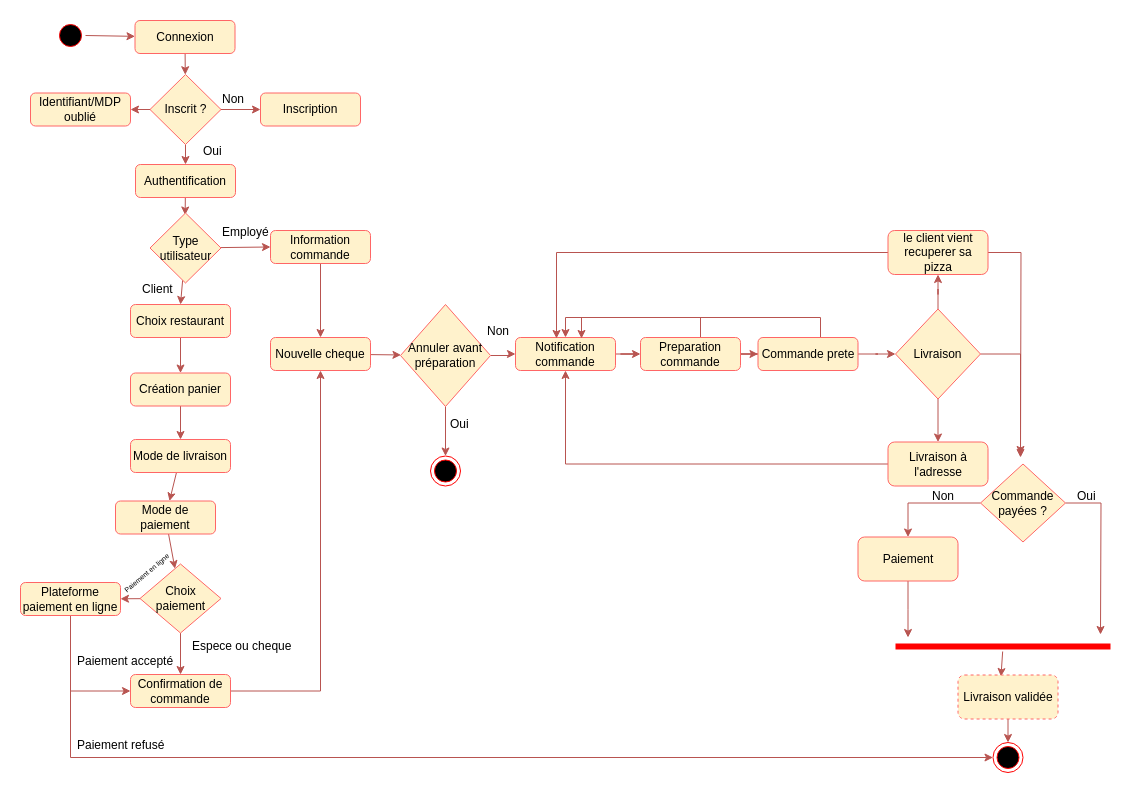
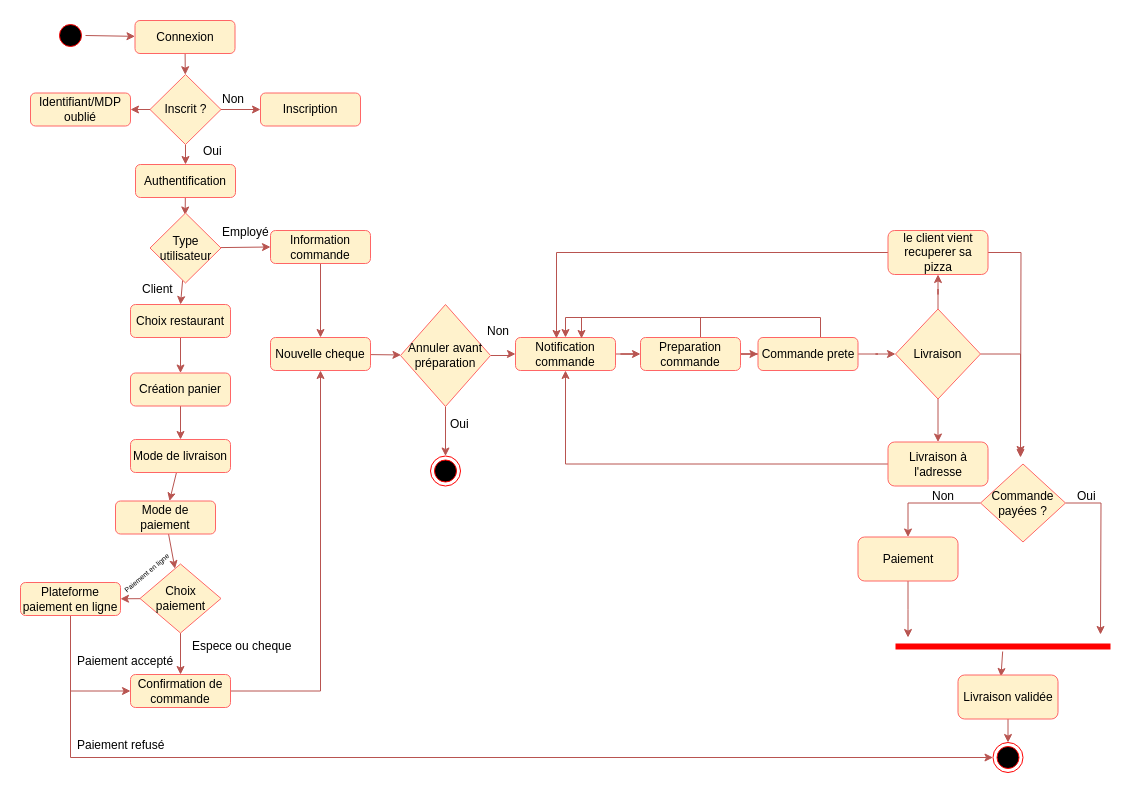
(1008, 697) -> (1008, 697)
